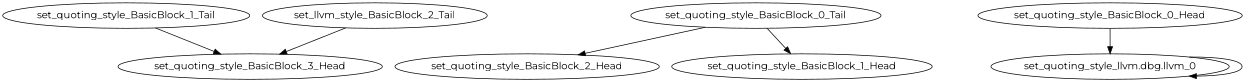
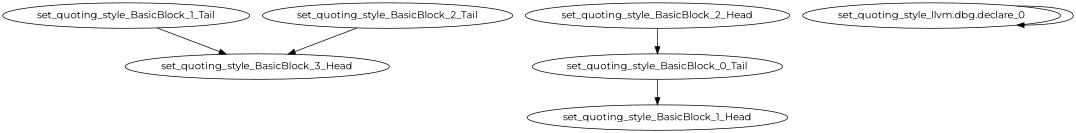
(375, 16) -> (388, 16)
(1110, 16) -> none
(645, 40) -> (657, 38)
(1110, 67) -> (932, 16)
